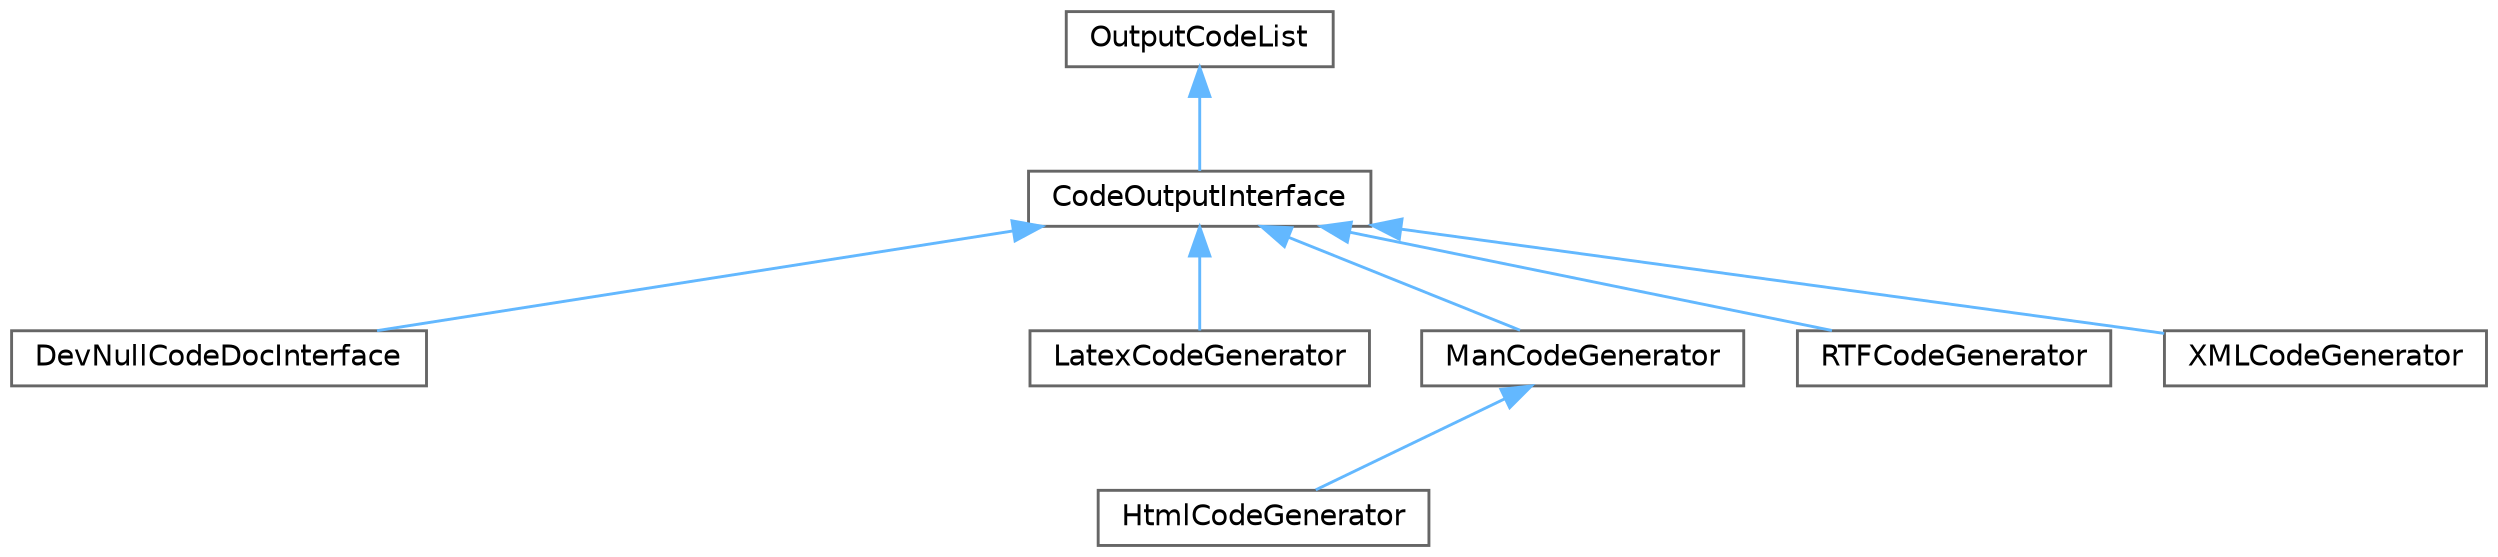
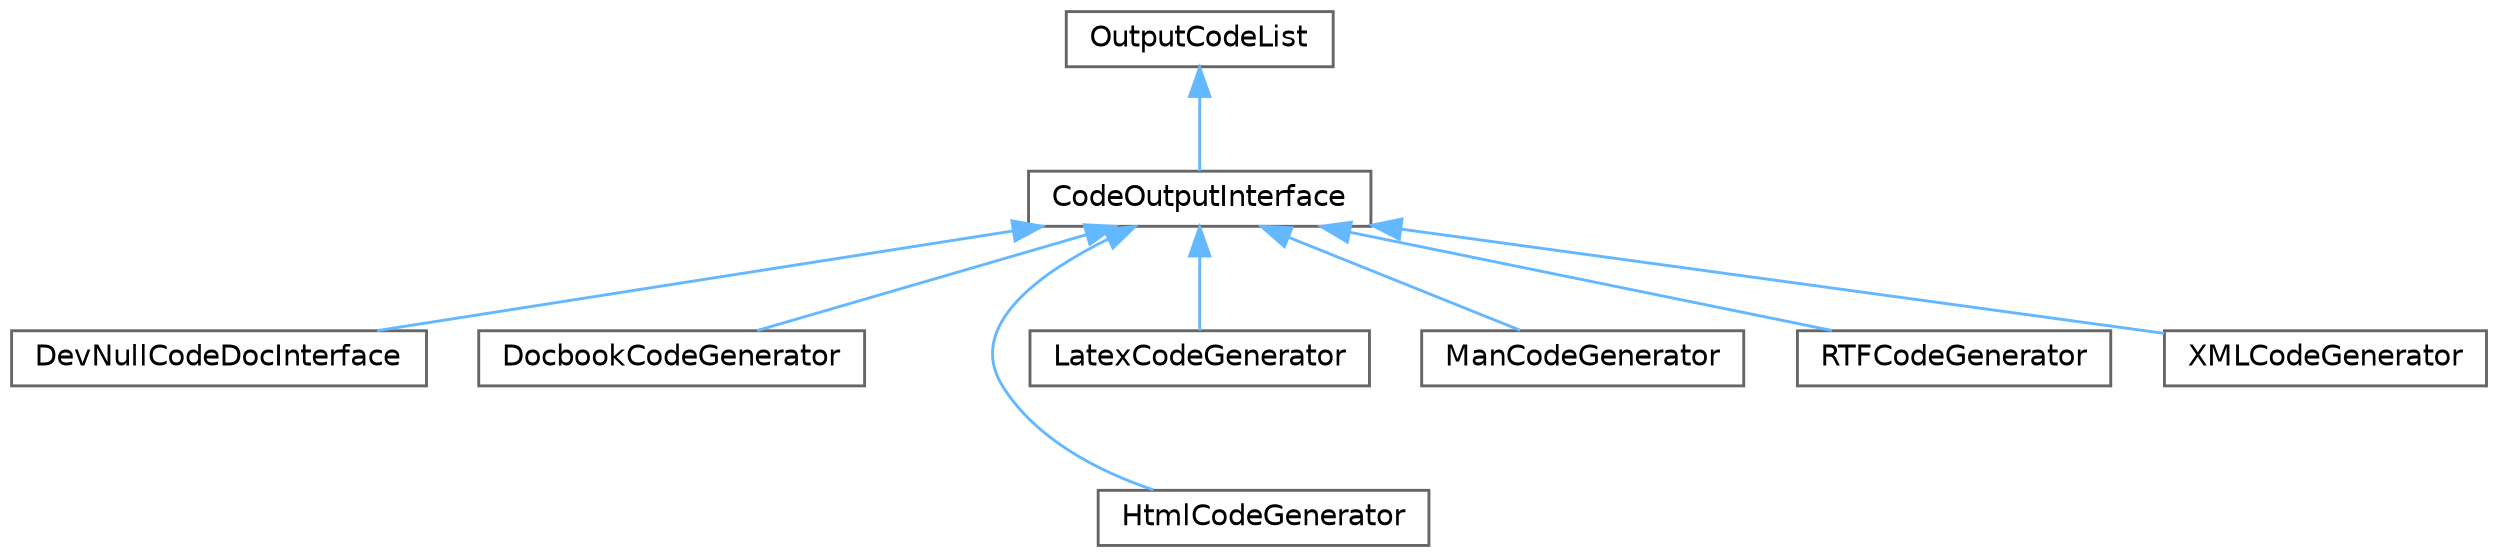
none -> (672, 358)
(1410, 444) -> (999, 378)
